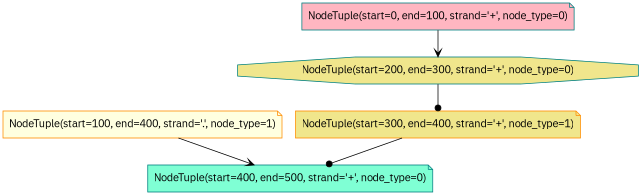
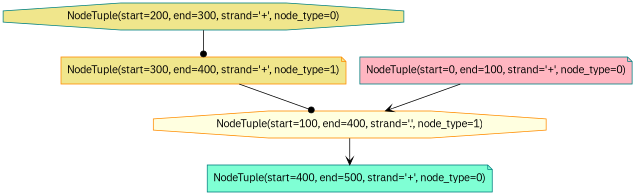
(438, 40) -> (426, 96)
(142, 124) -> (350, 124)
(367, 150) -> (274, 96)
